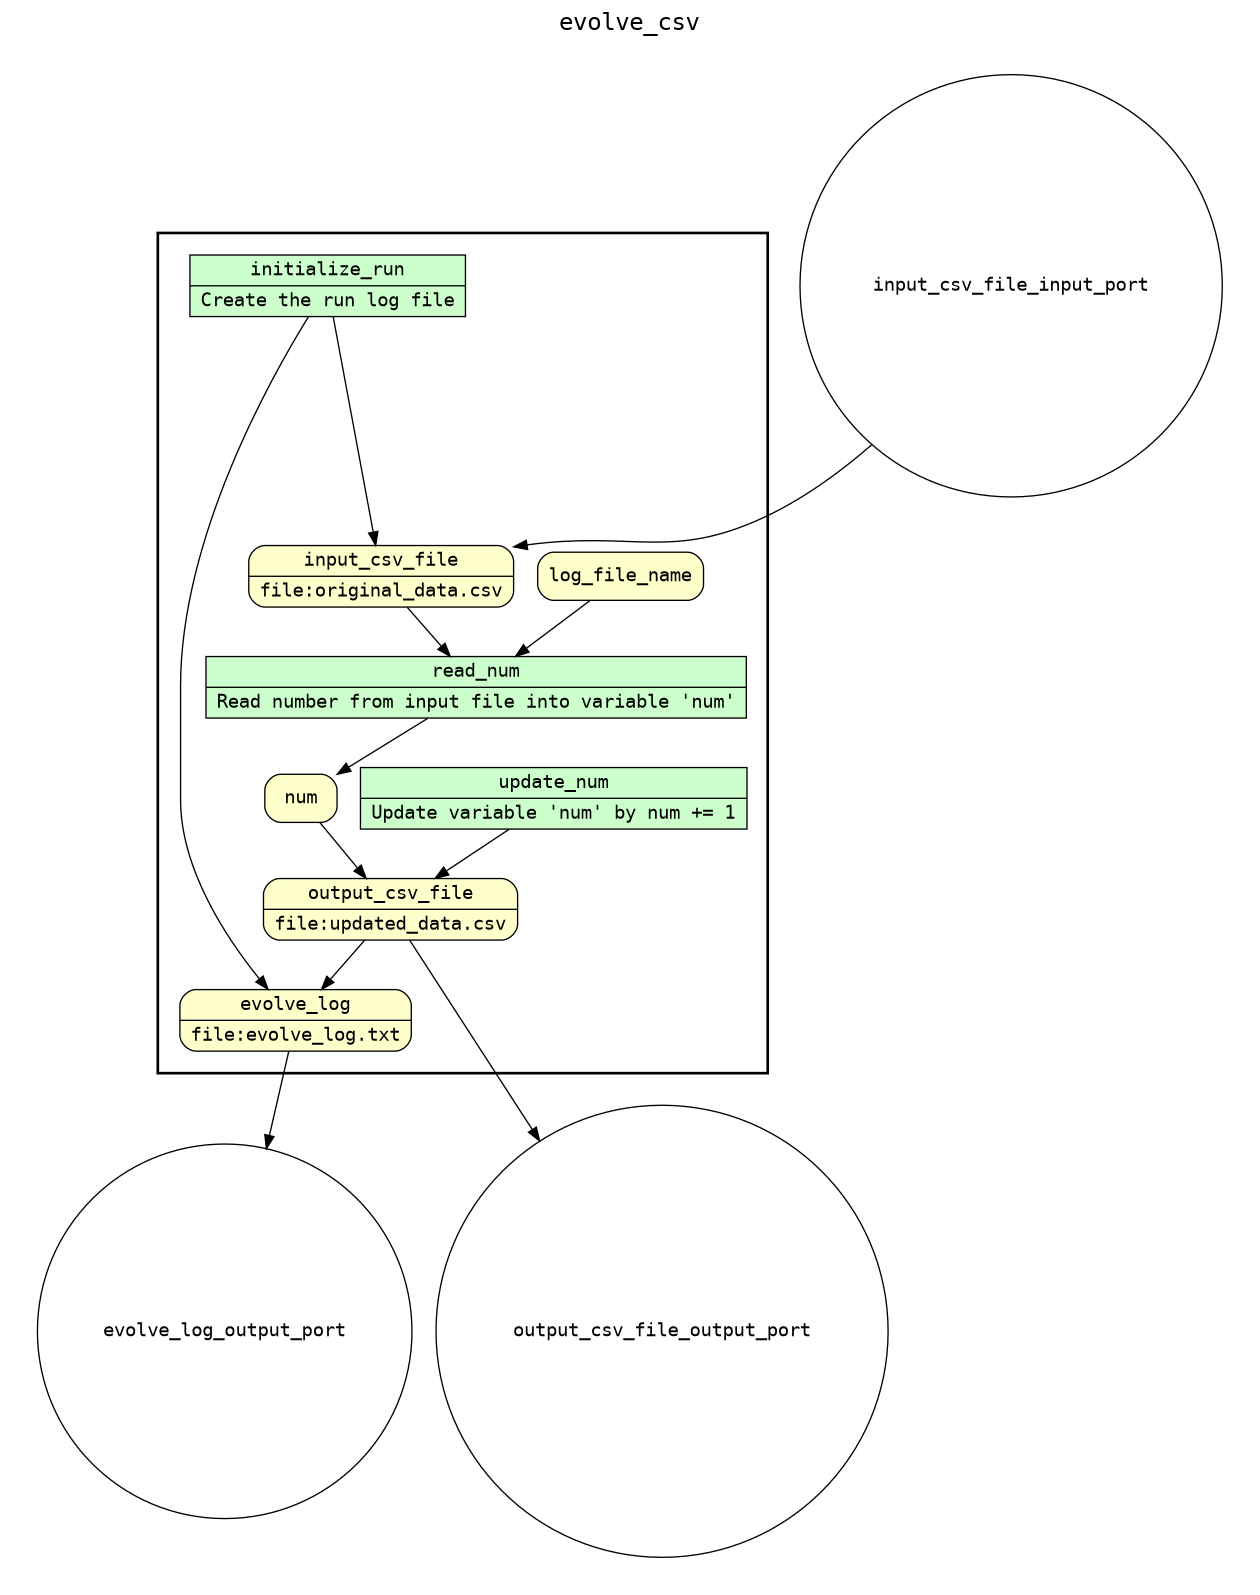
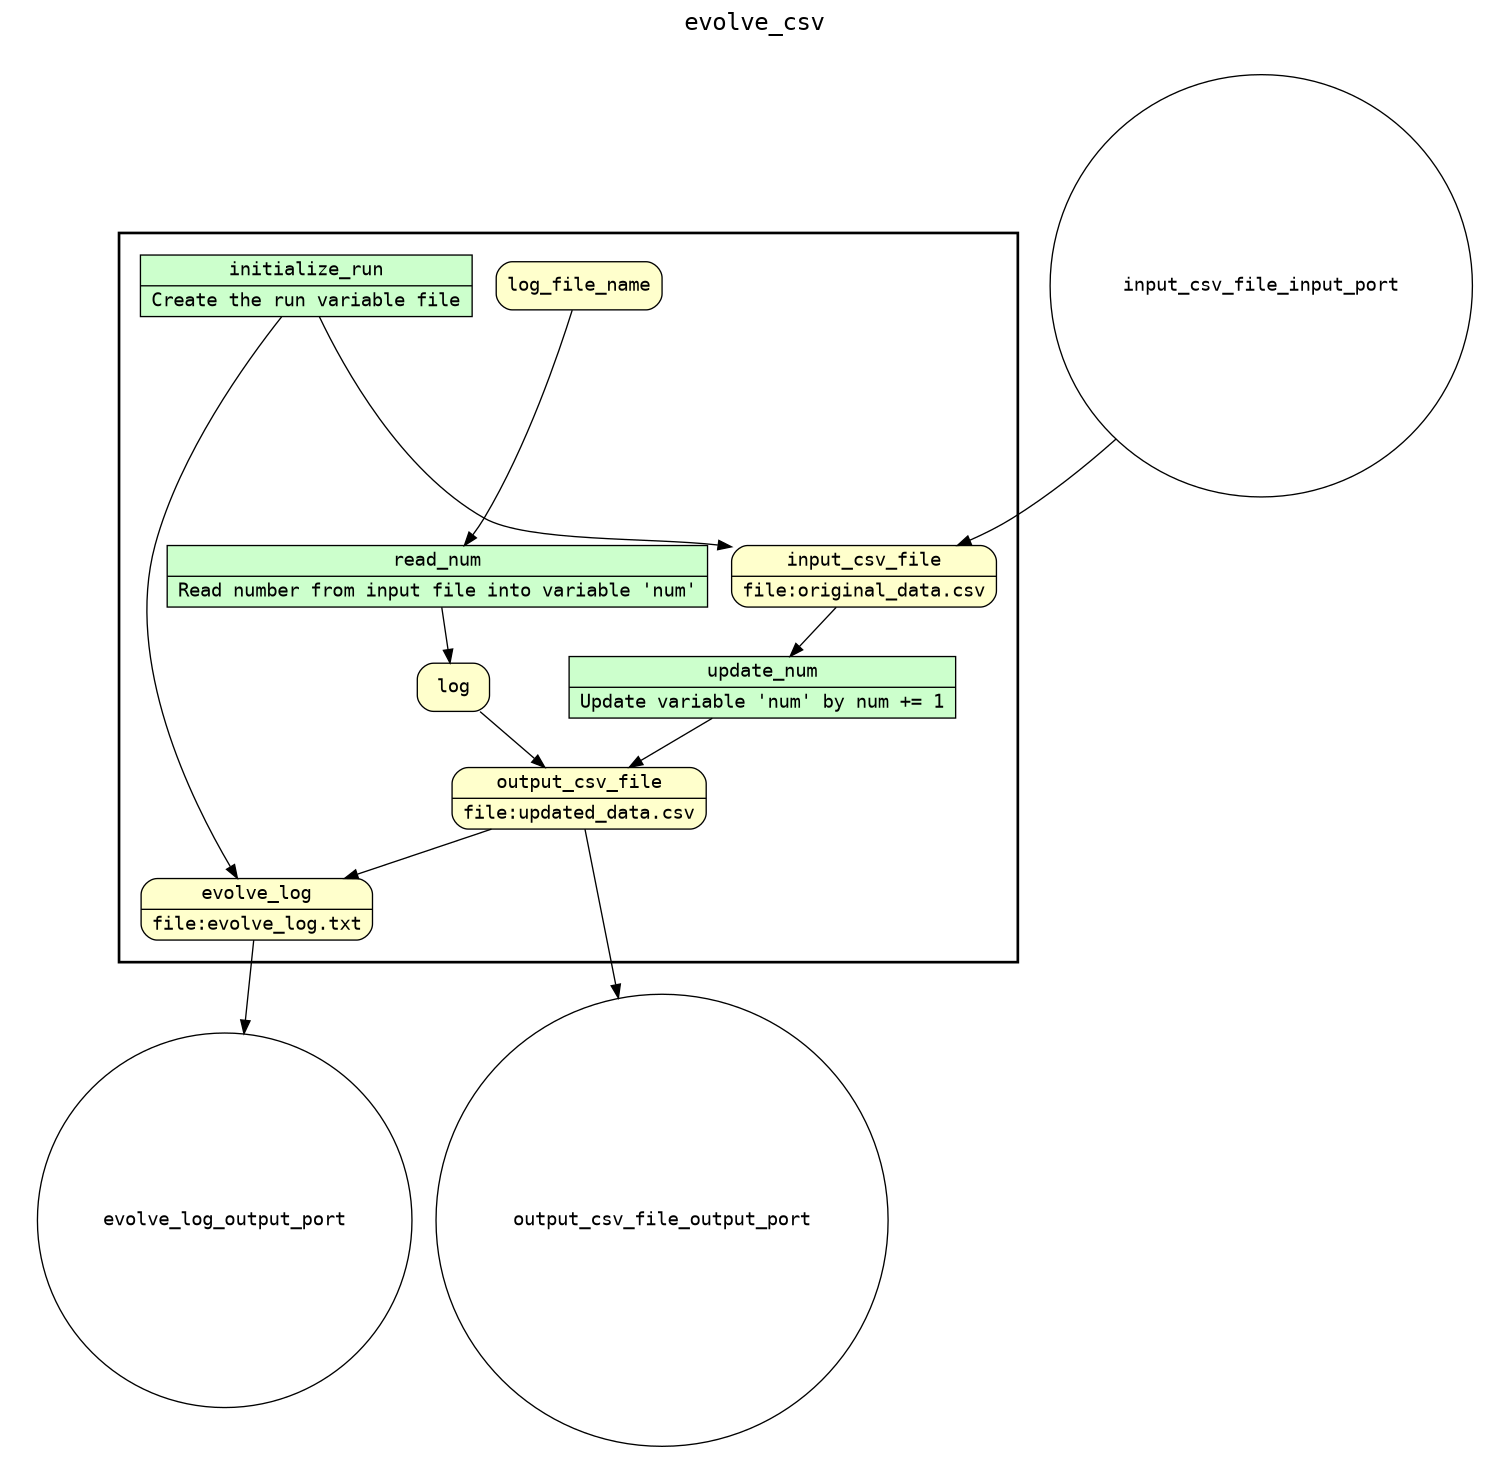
(328, 301) -> (306, 301)
(424, 627) -> (818, 627)
(301, 798) -> (453, 687)
